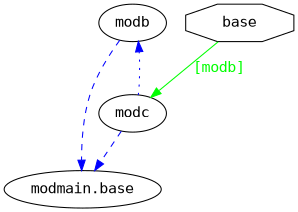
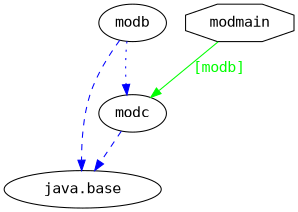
(240, 23) -> (240, 23)
(140, 73) -> (126, 63)
(83, 189) -> (83, 189)
